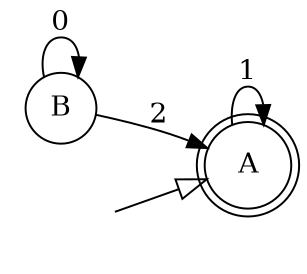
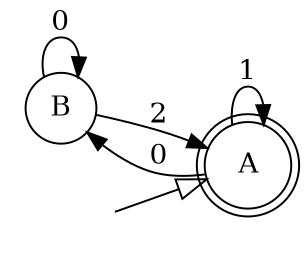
none -> (151, 172)
